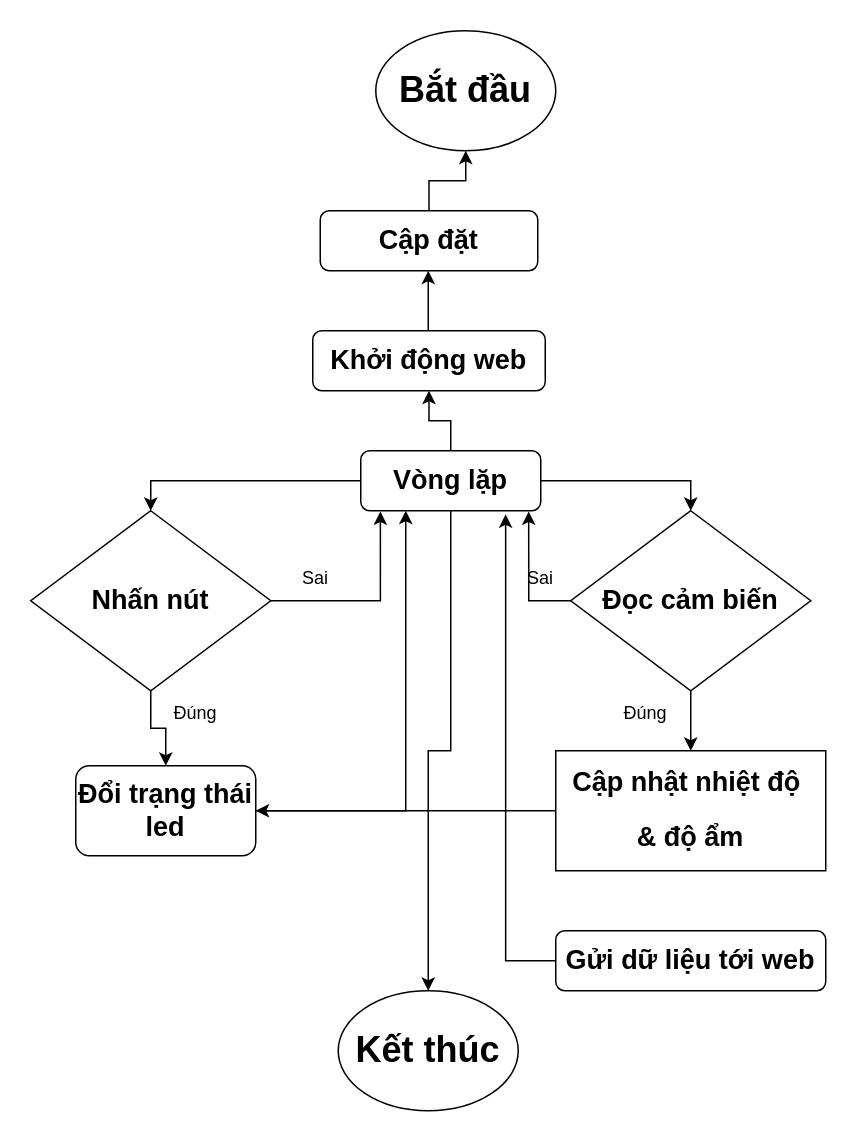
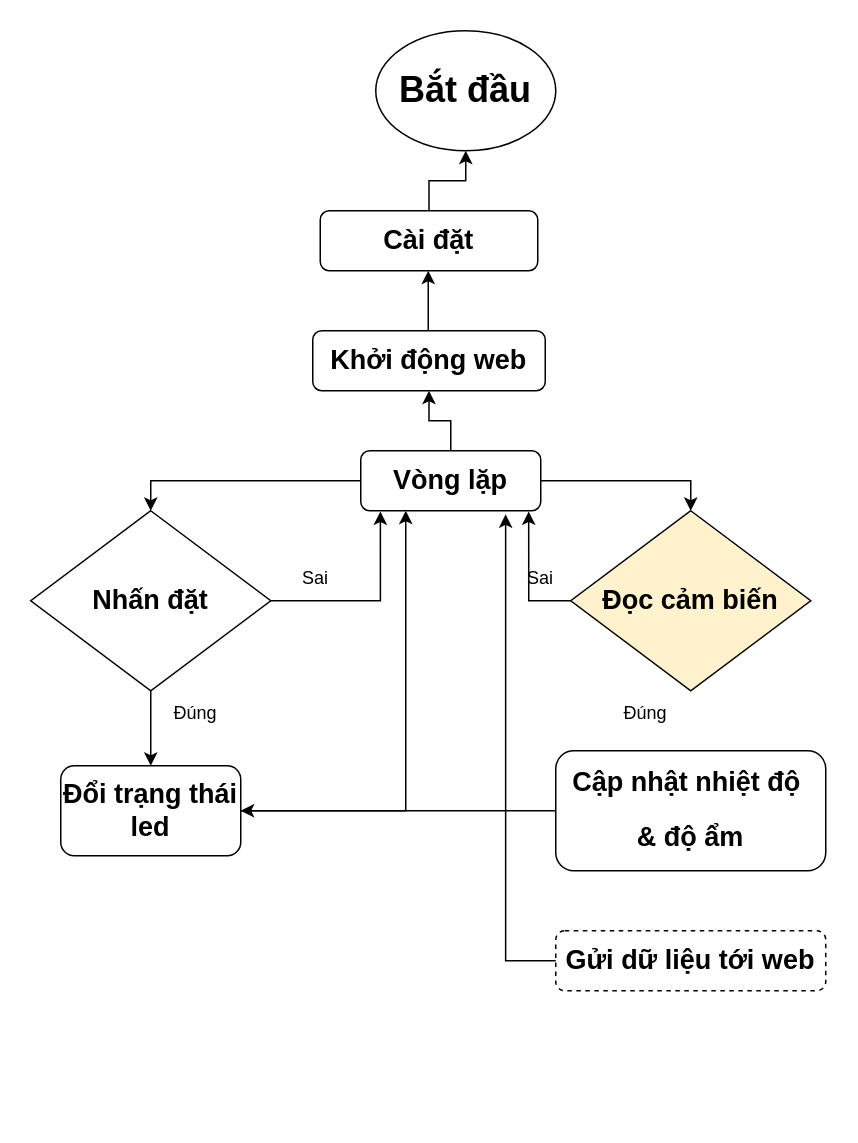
(429, 241) -> (429, 241)
(151, 601) -> (151, 601)
(691, 601) -> (691, 601)
(691, 716) -> none
(445, 751) -> none
(166, 811) -> (151, 811)
(691, 811) -> (691, 811)
(691, 961) -> (691, 961)
(428, 1051) -> none
